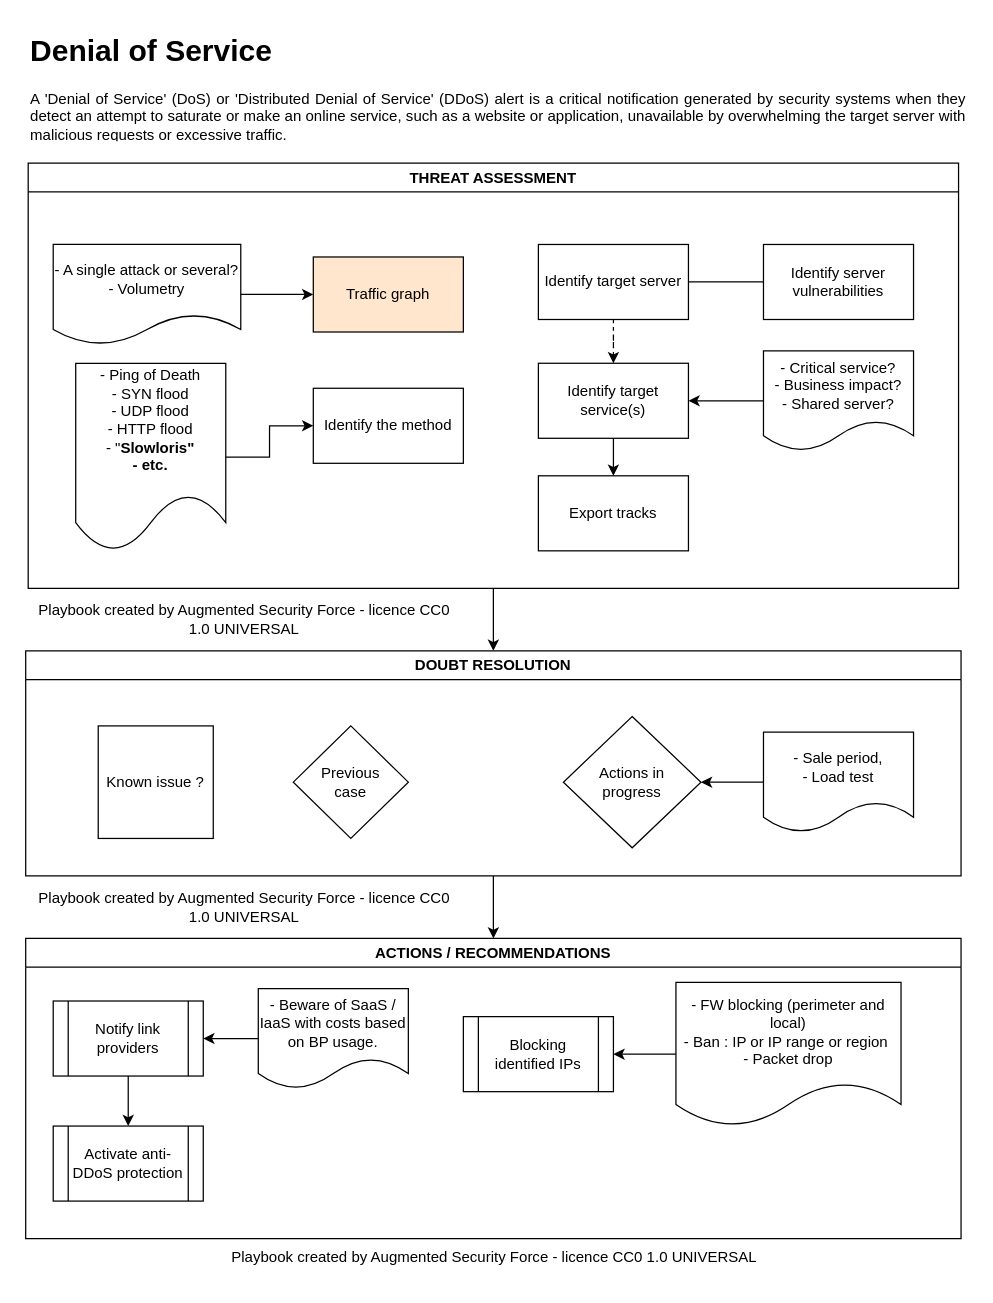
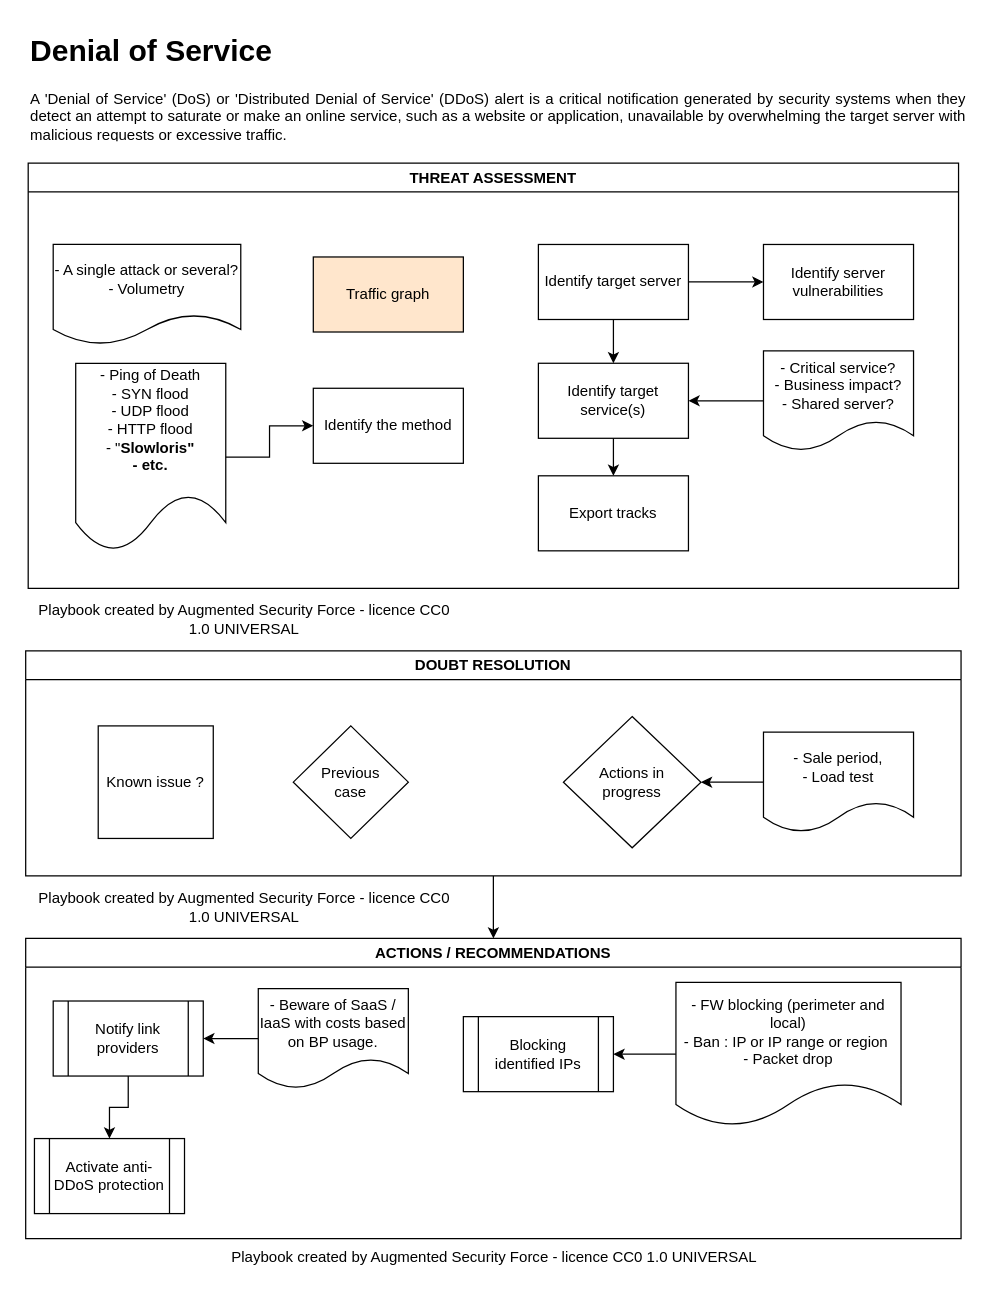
(756, 282) -> (753, 282)
(273, 294) -> none
(613, 343) -> (613, 343)
(493, 616) -> none
(128, 1163) -> (109, 1176)
